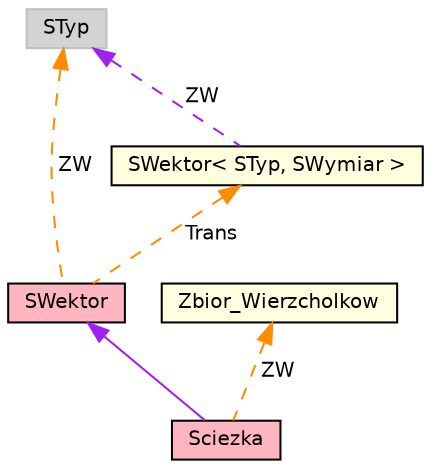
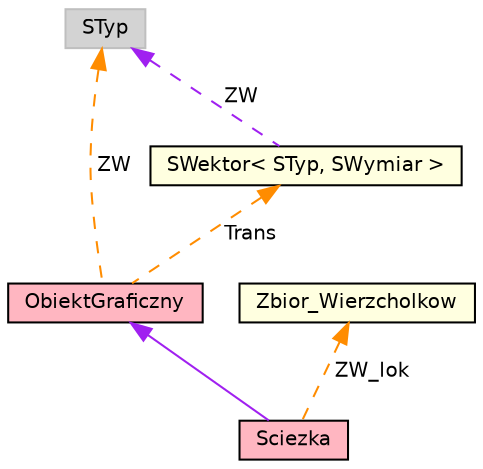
(67, 303) -> (105, 303)
(275, 372) -> (370, 372)
